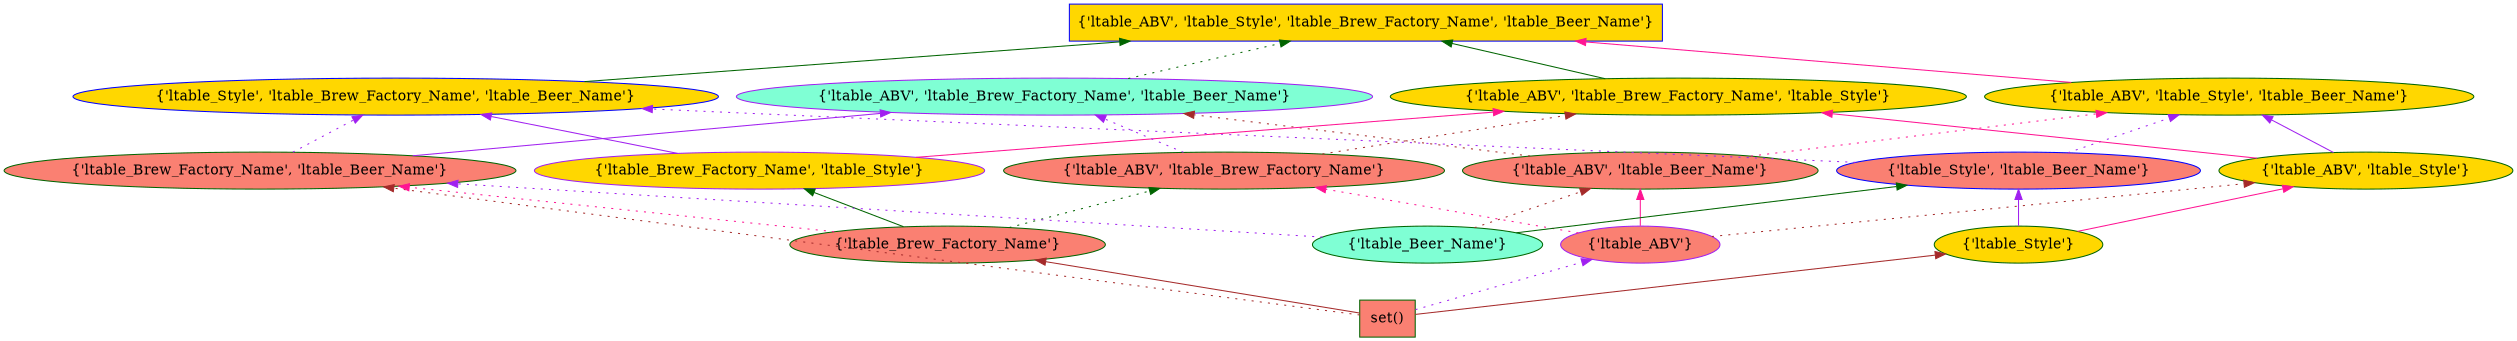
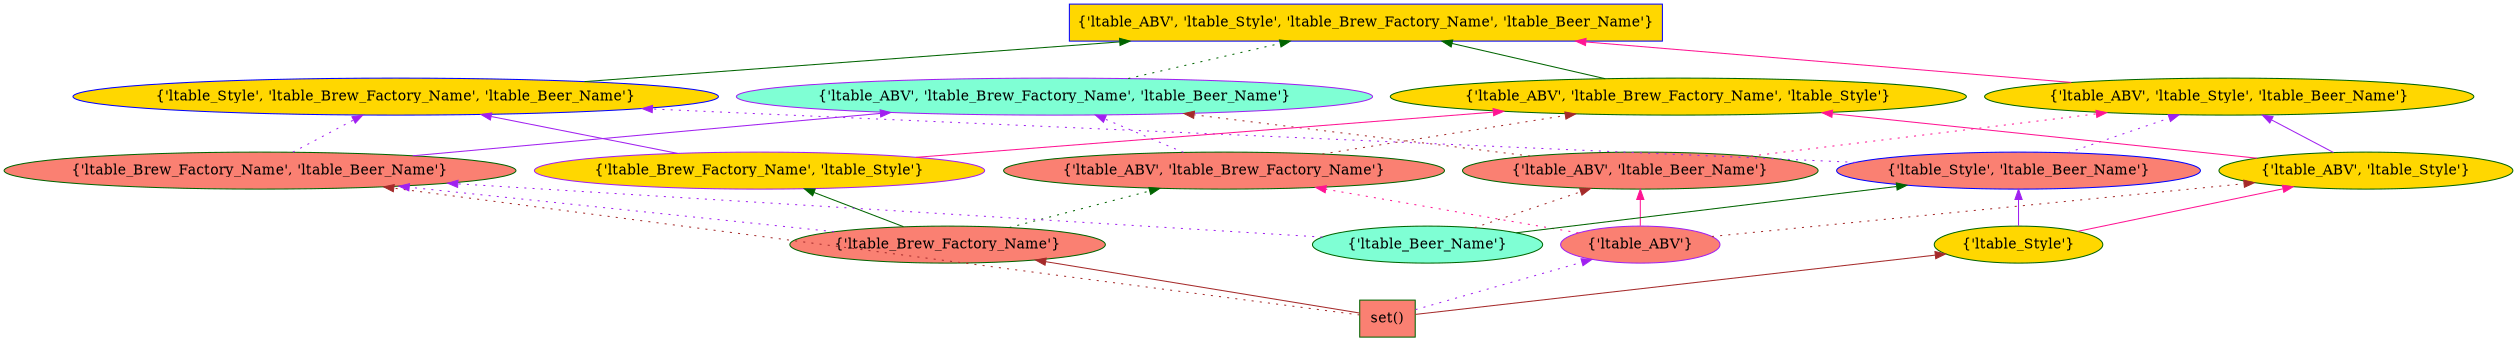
(622, 209) -> (622, 209)
